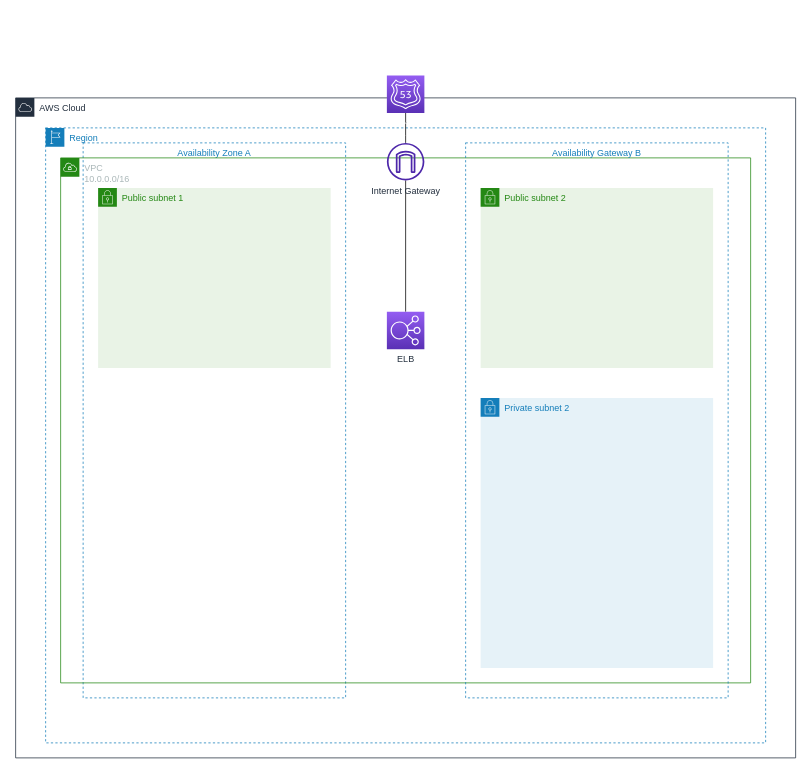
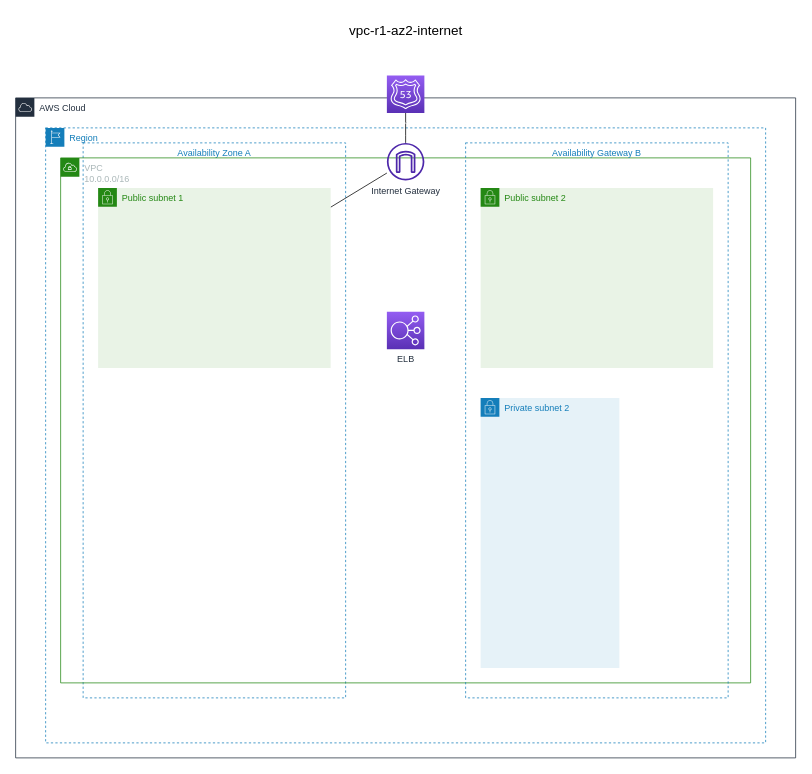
none -> (405, 30)
(405, 245) -> (359, 190)
(597, 533) -> (550, 533)
